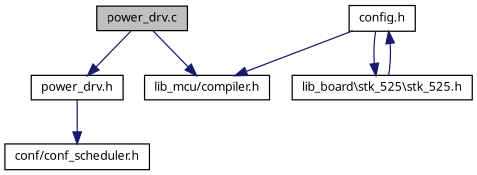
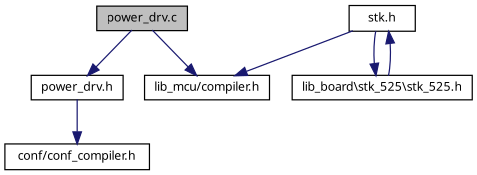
(382, 18) -> (382, 18)
(77, 157) -> (77, 157)
